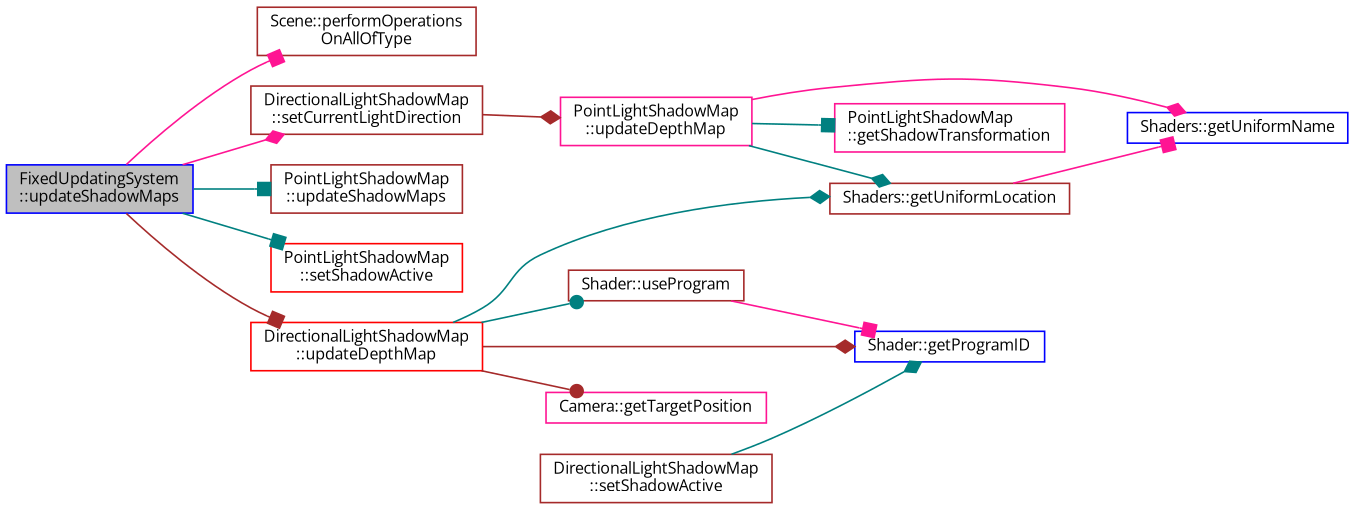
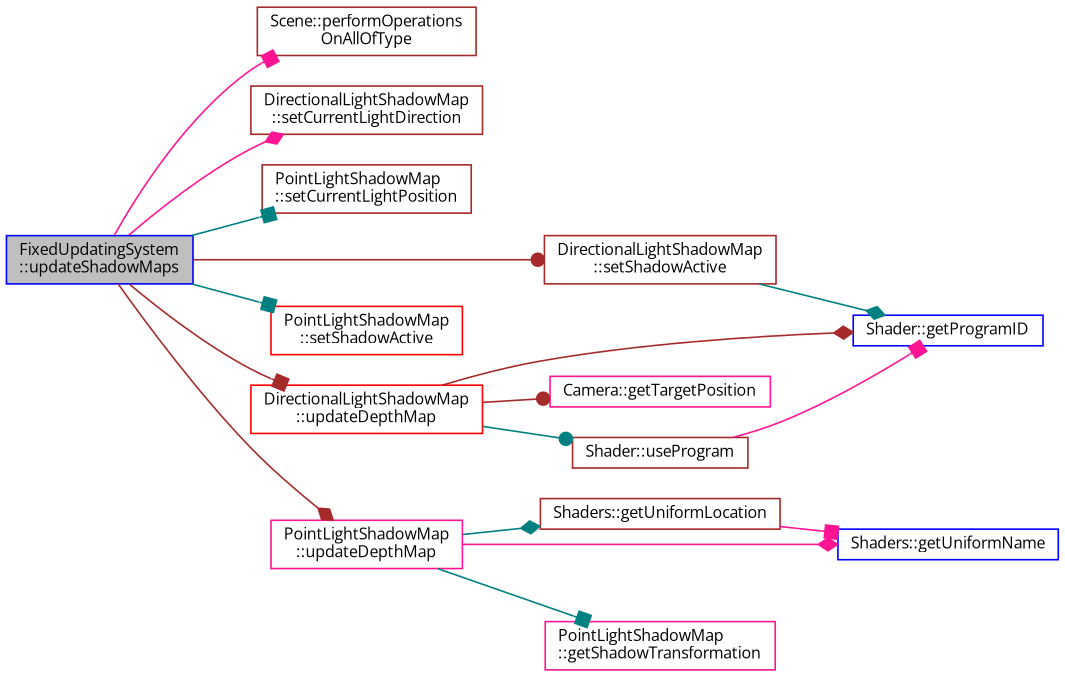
(512, 116) -> (210, 403)
(367, 189) -> (367, 189)
(618, 227) -> none
none -> (362, 260)
